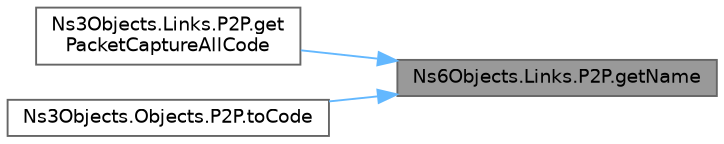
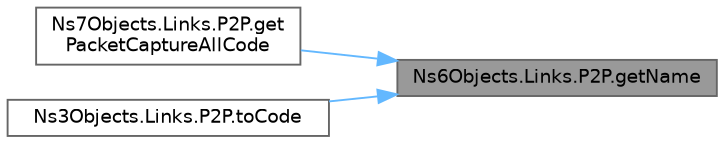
(168, 36) -> (168, 36)
(168, 118) -> (168, 118)
